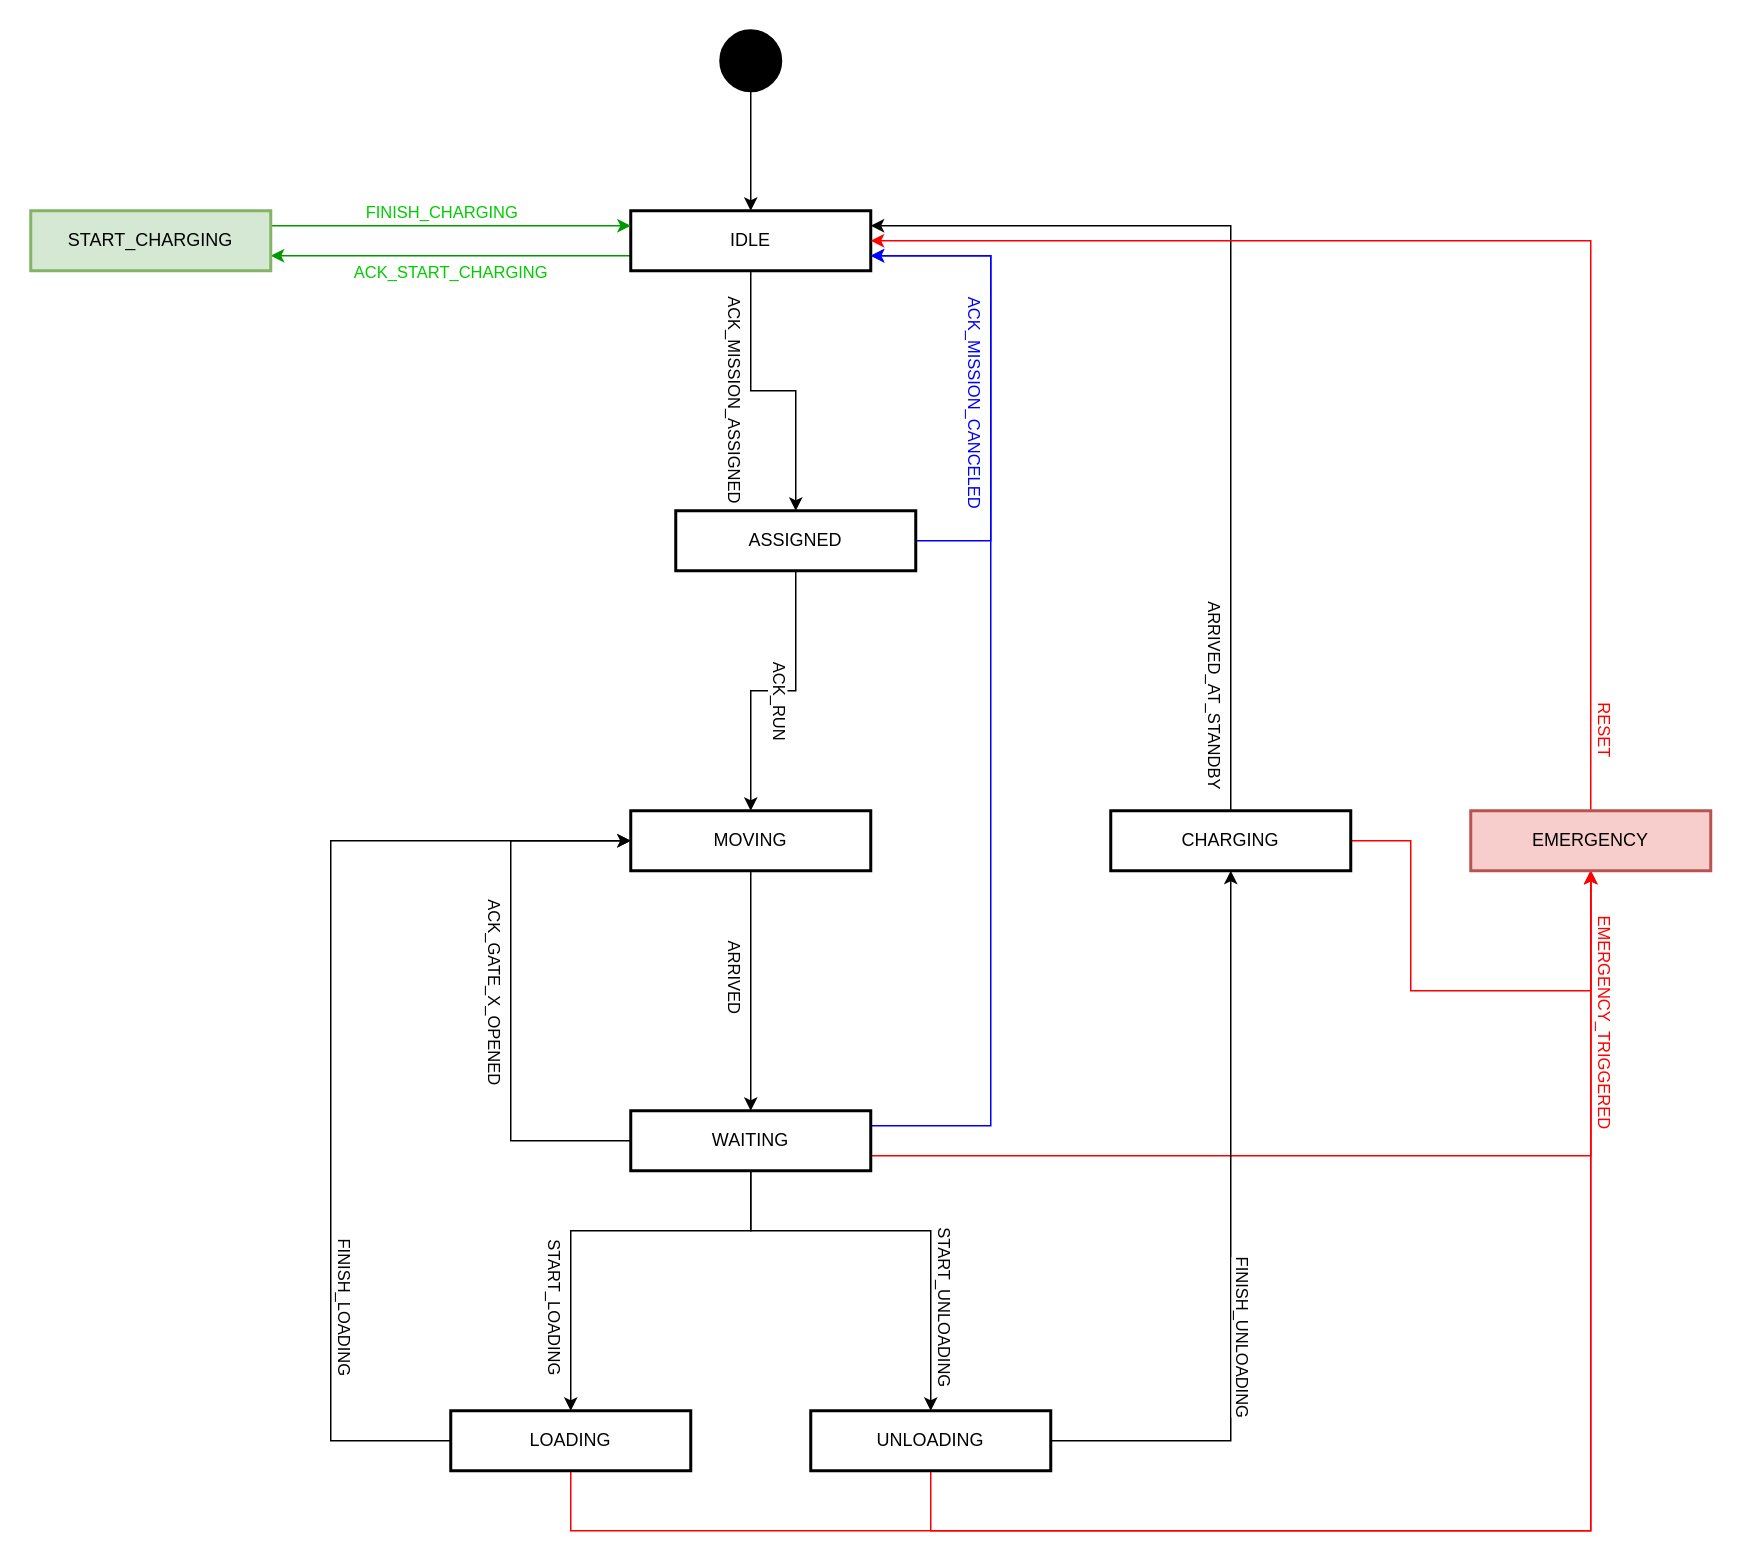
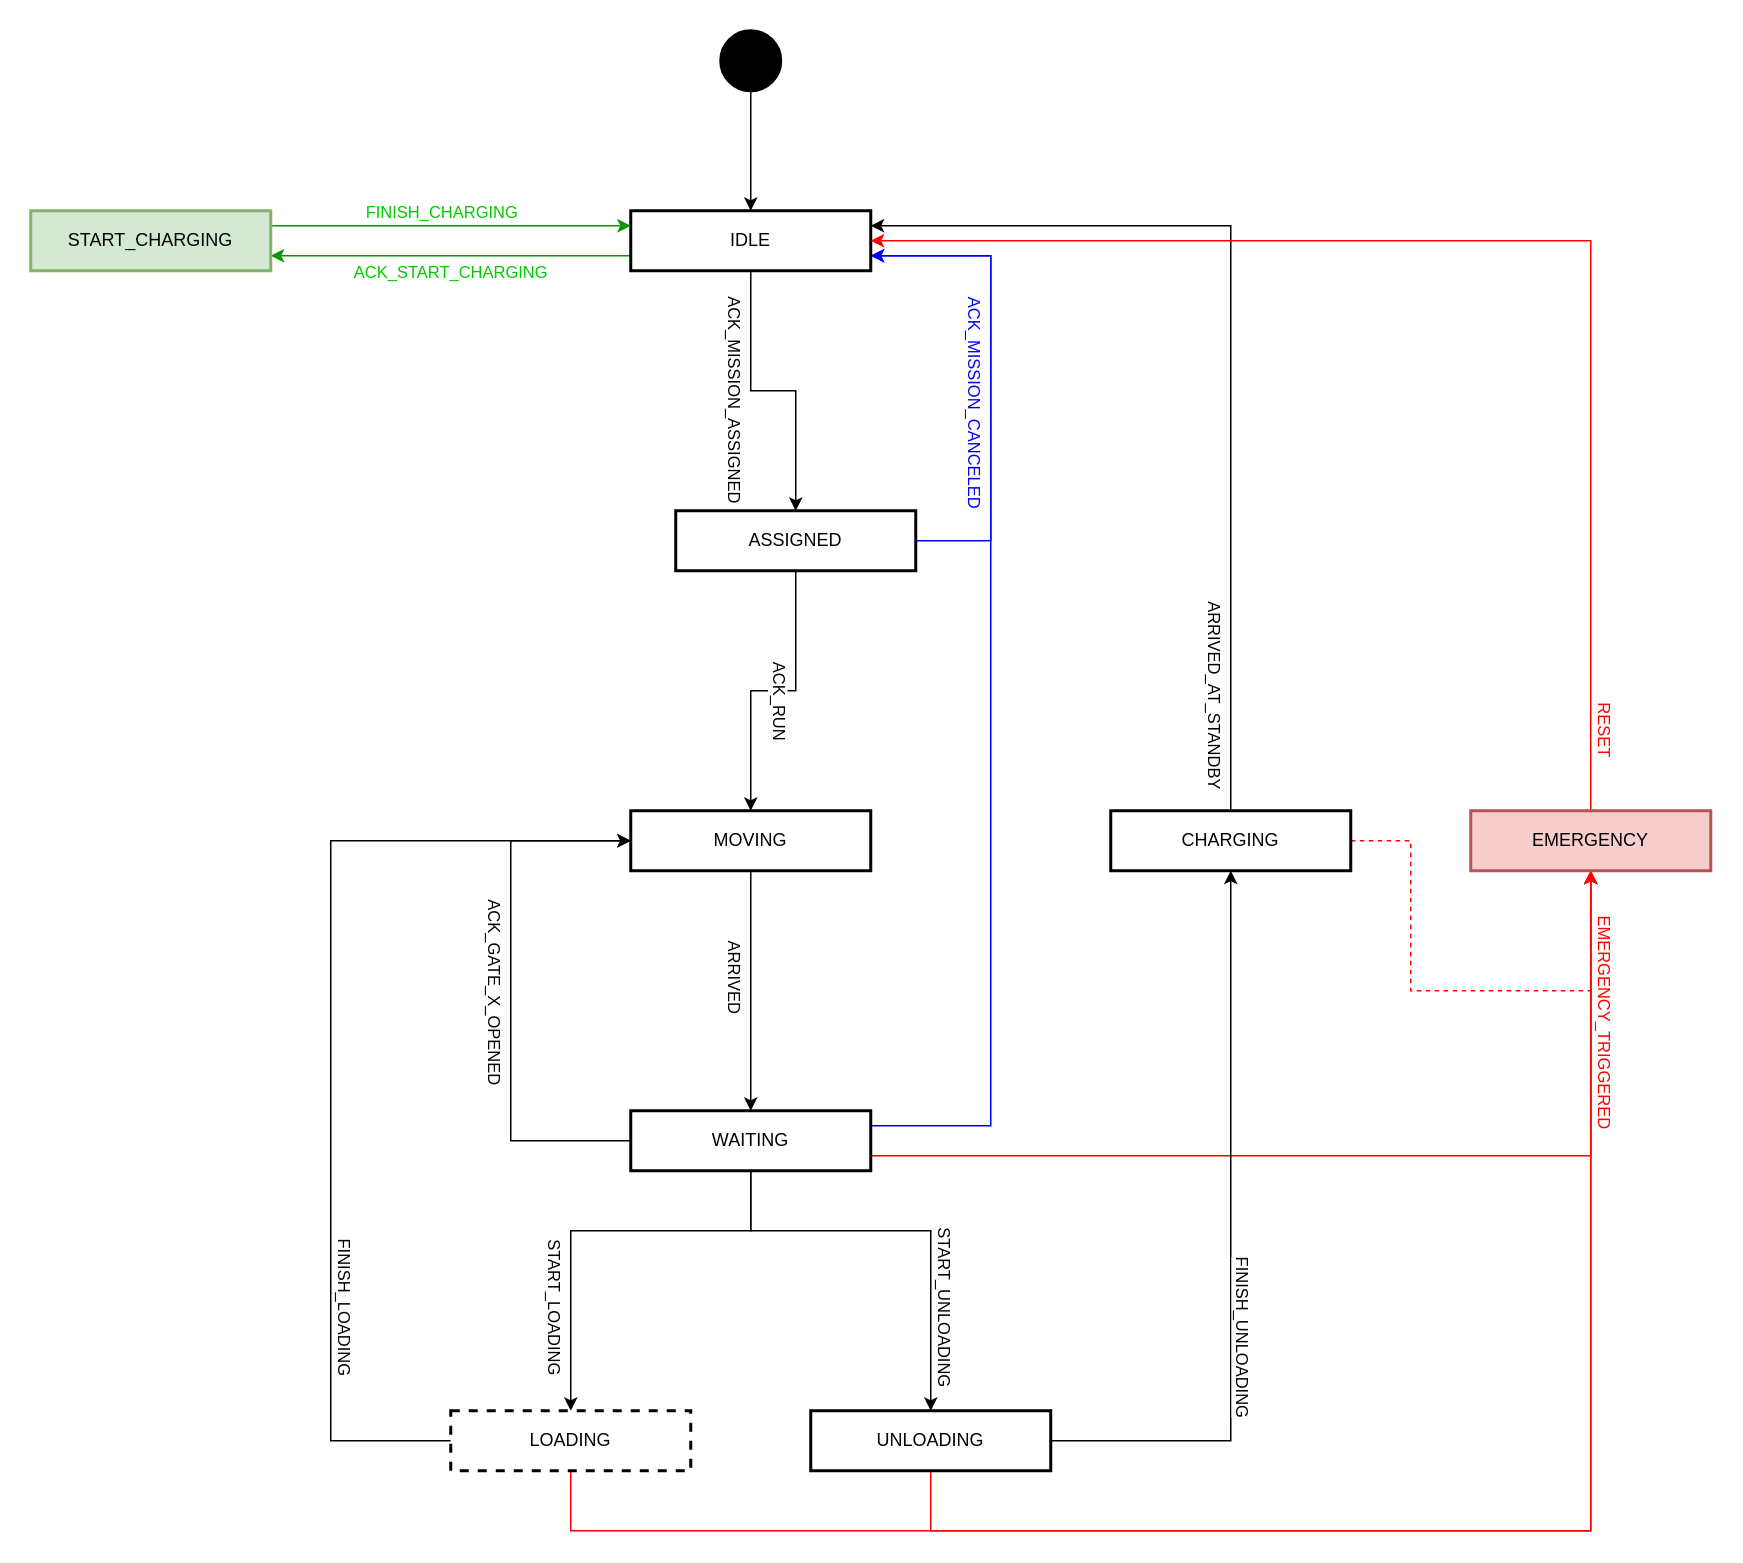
(1411, 975) -> (1411, 975)
(571, 1441) -> (571, 1441)
